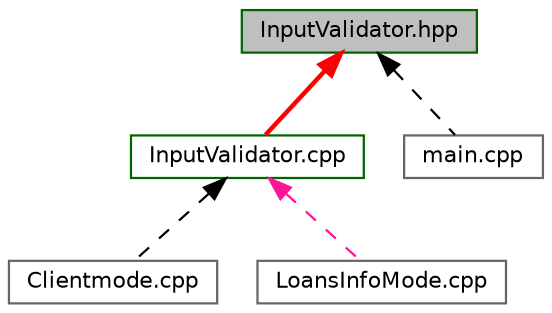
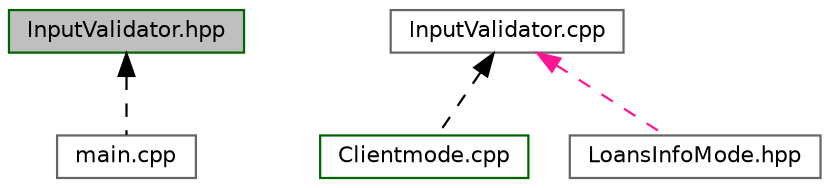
(296, 102) -> none
(247, 157) -> (507, 31)
(113, 282) -> (424, 157)
(382, 282) -> (695, 157)
